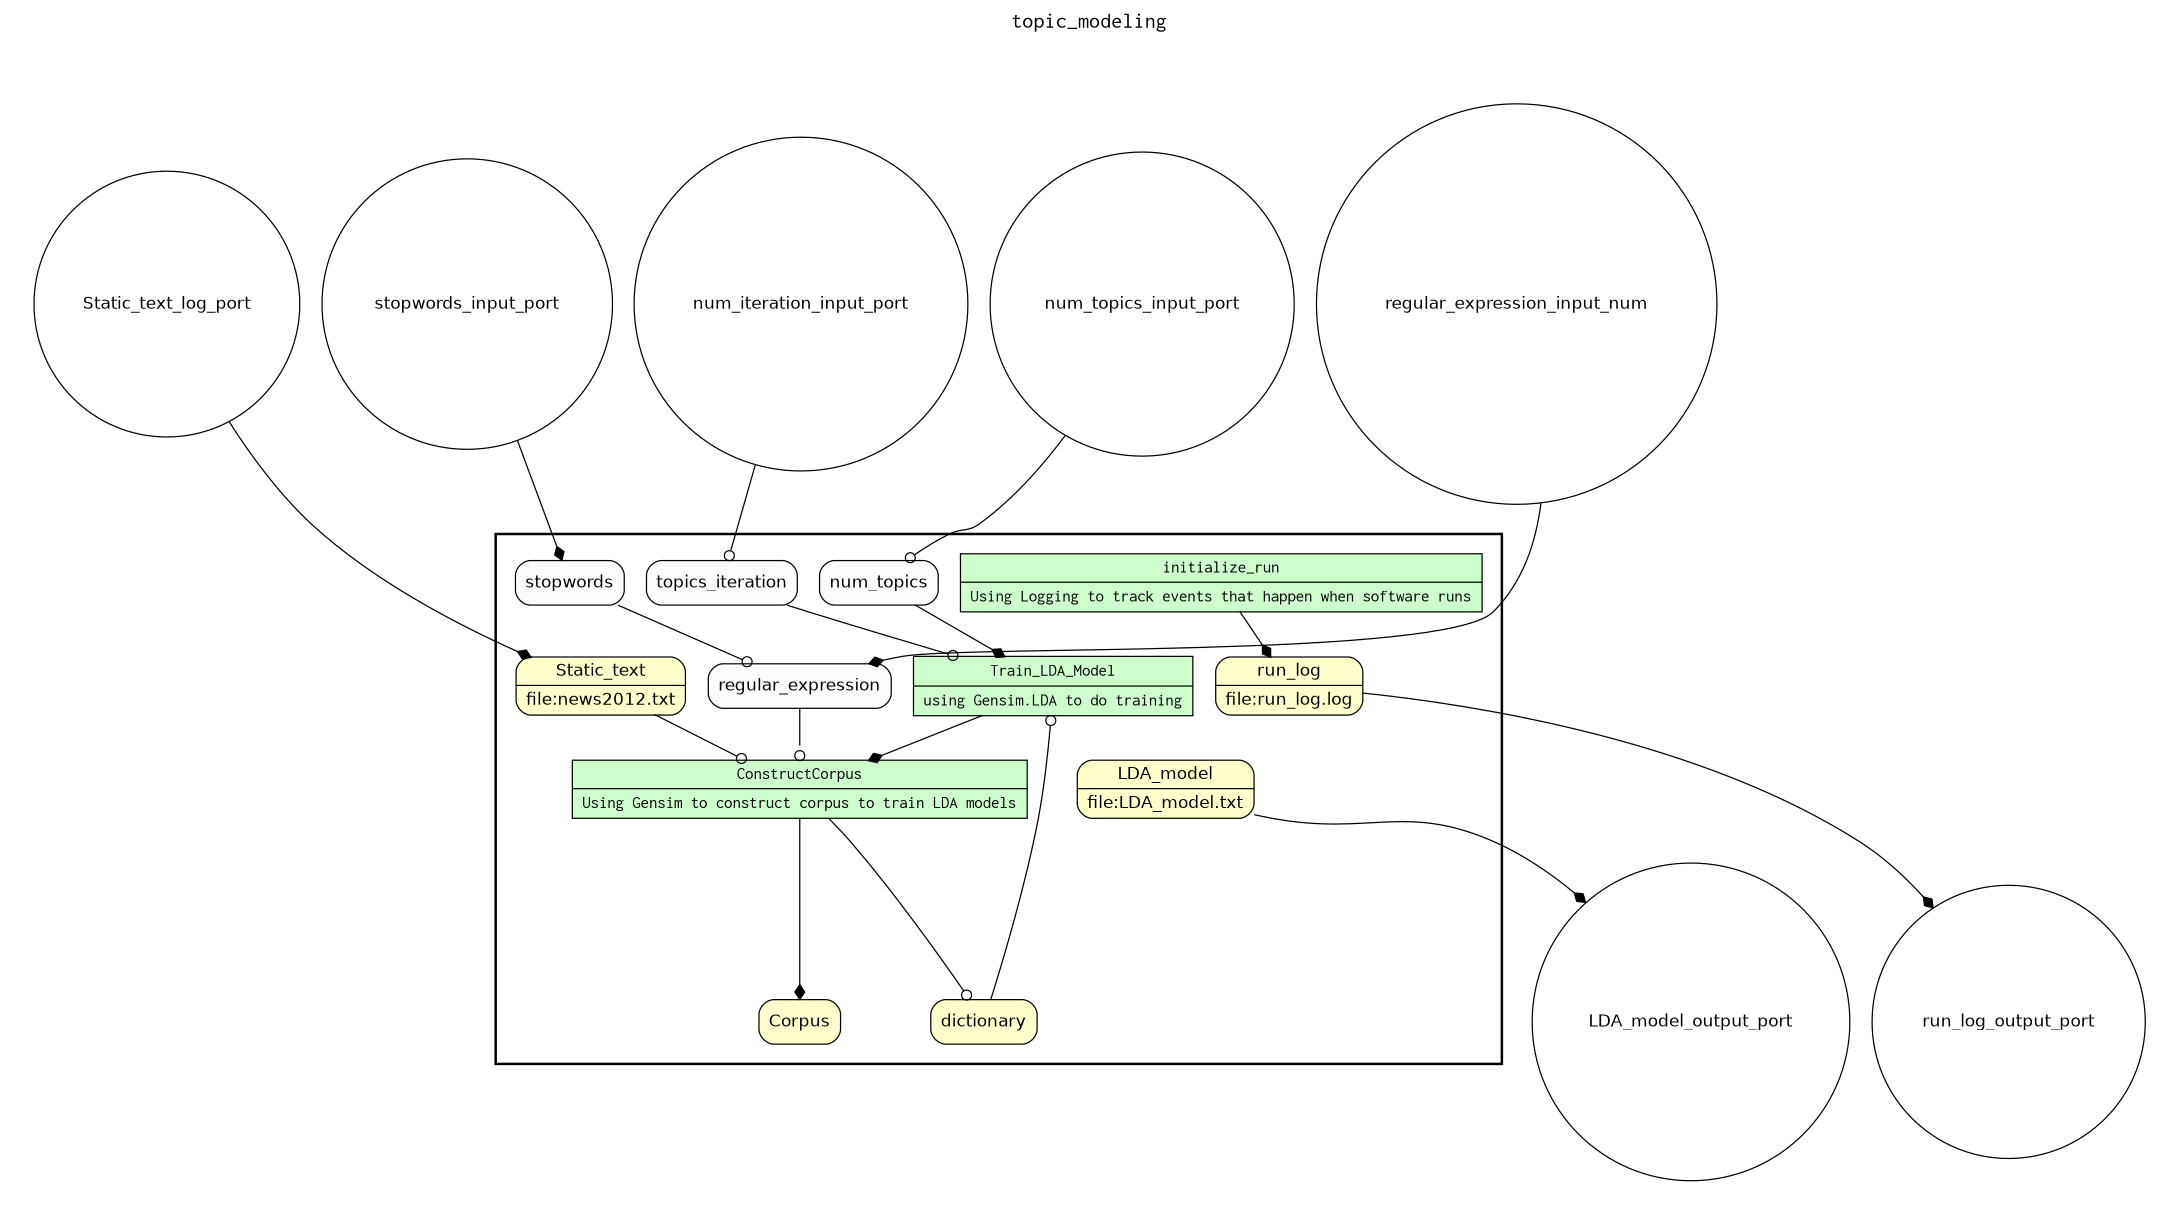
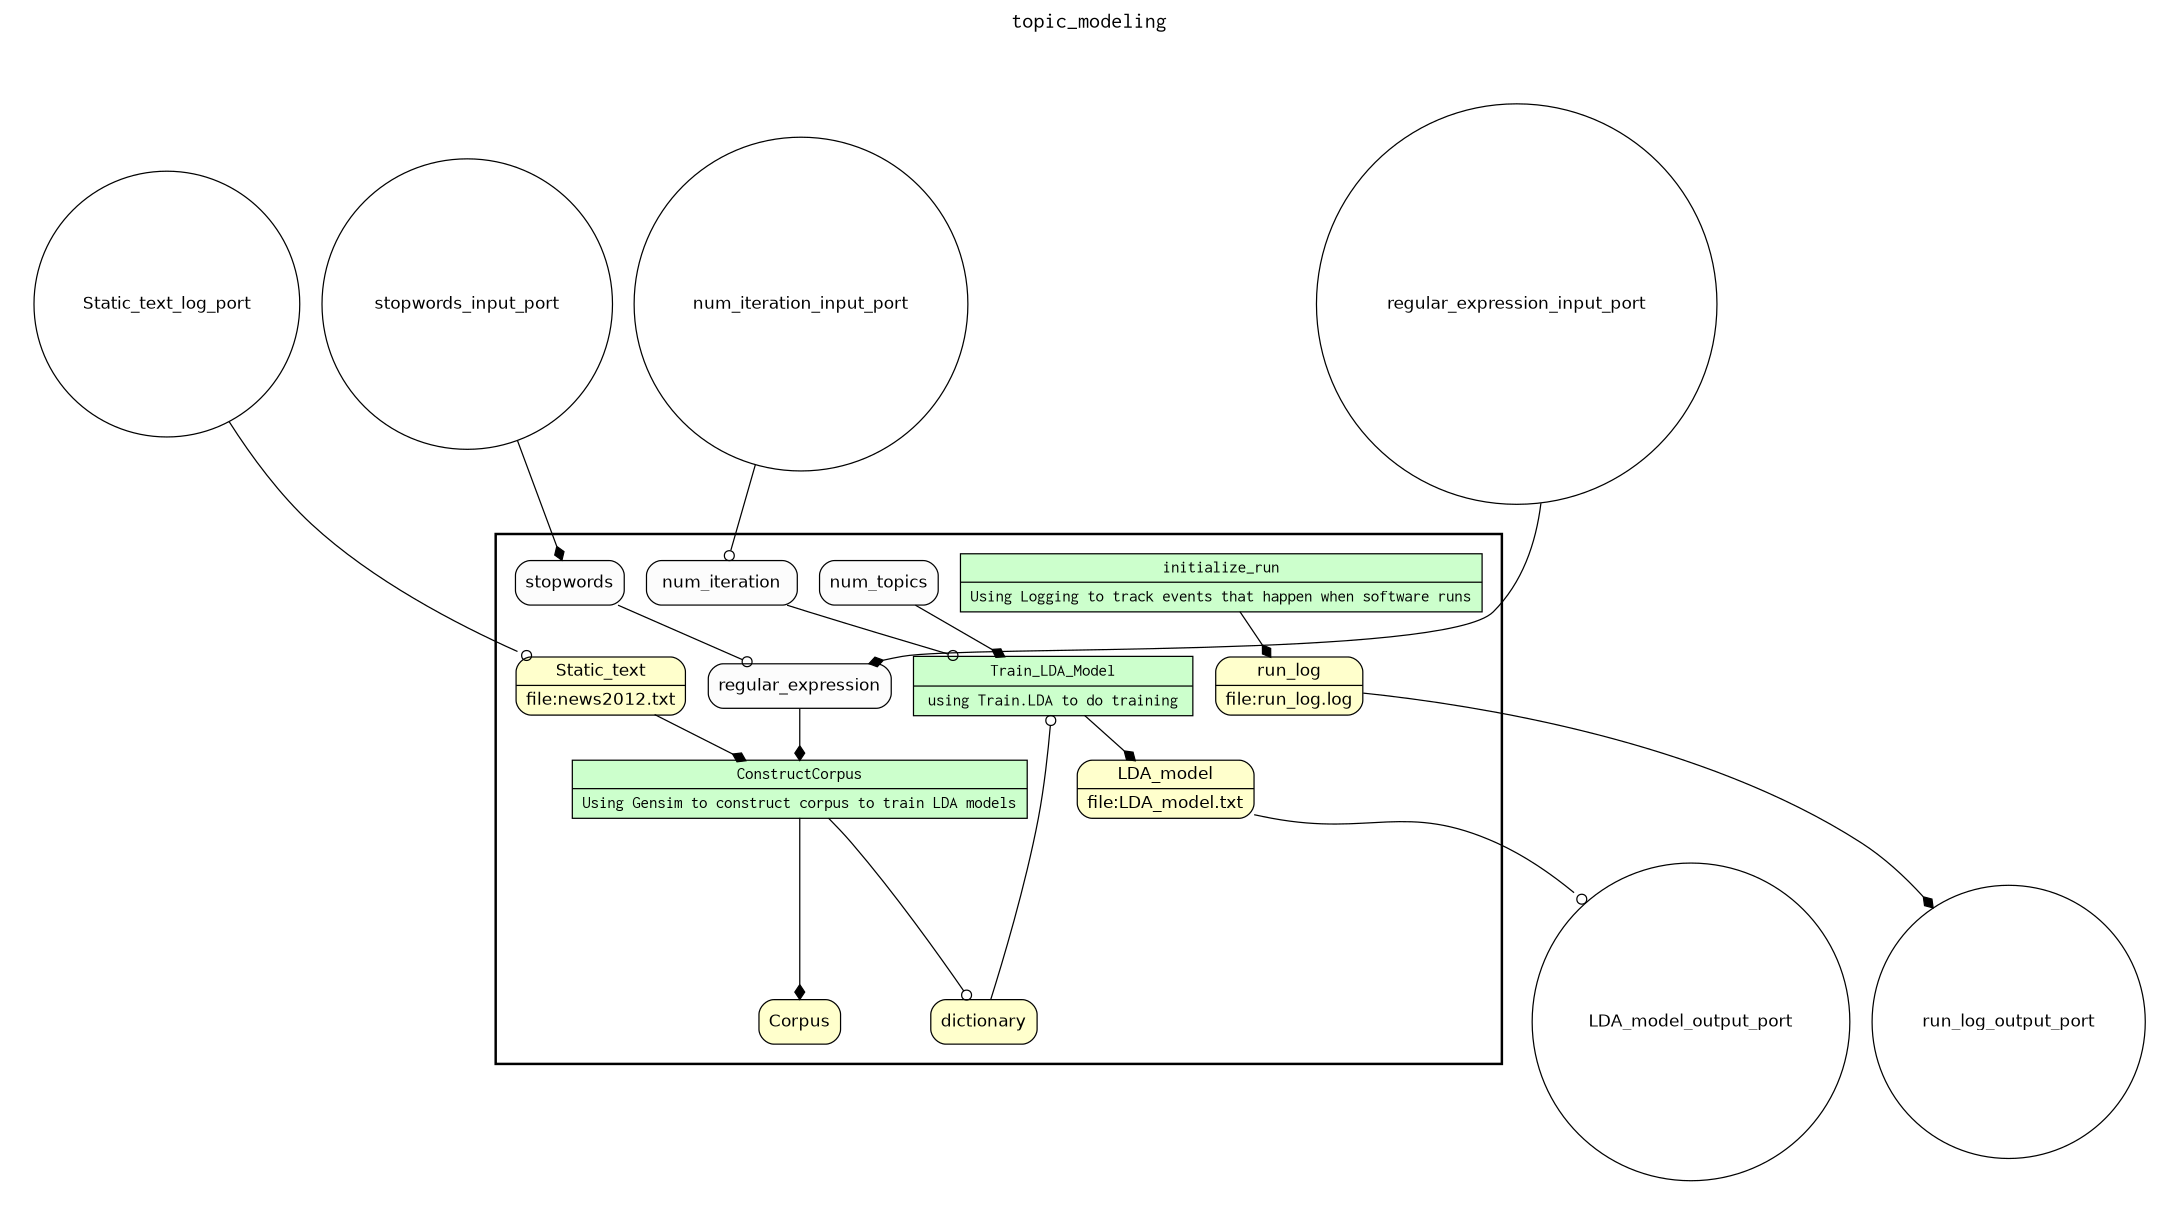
(1142, 304) -> none
(1517, 304) -> (1517, 304)
(355, 559) -> (355, 559)
(722, 583) -> (722, 583)
(1053, 700) -> (1053, 700)
(800, 727) -> (800, 727)
(696, 735) -> (696, 735)
(933, 735) -> (1104, 733)
(1423, 823) -> (1423, 823)
